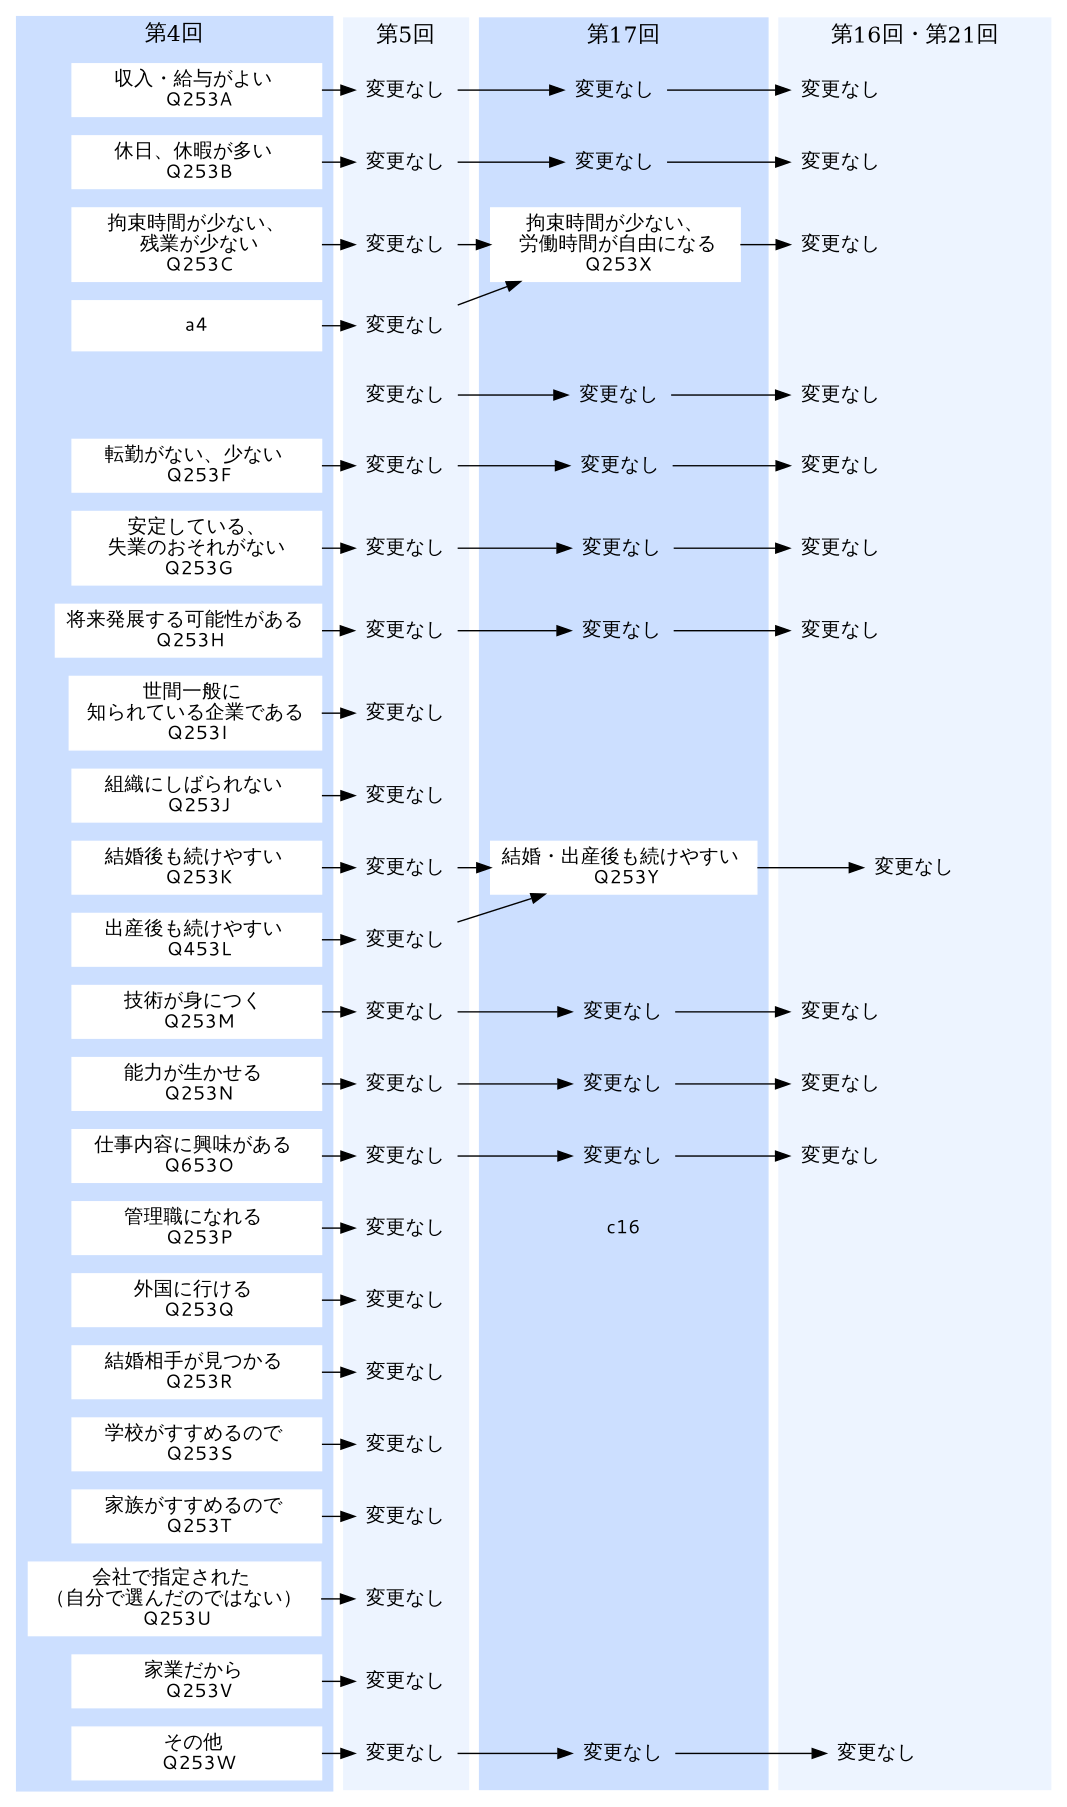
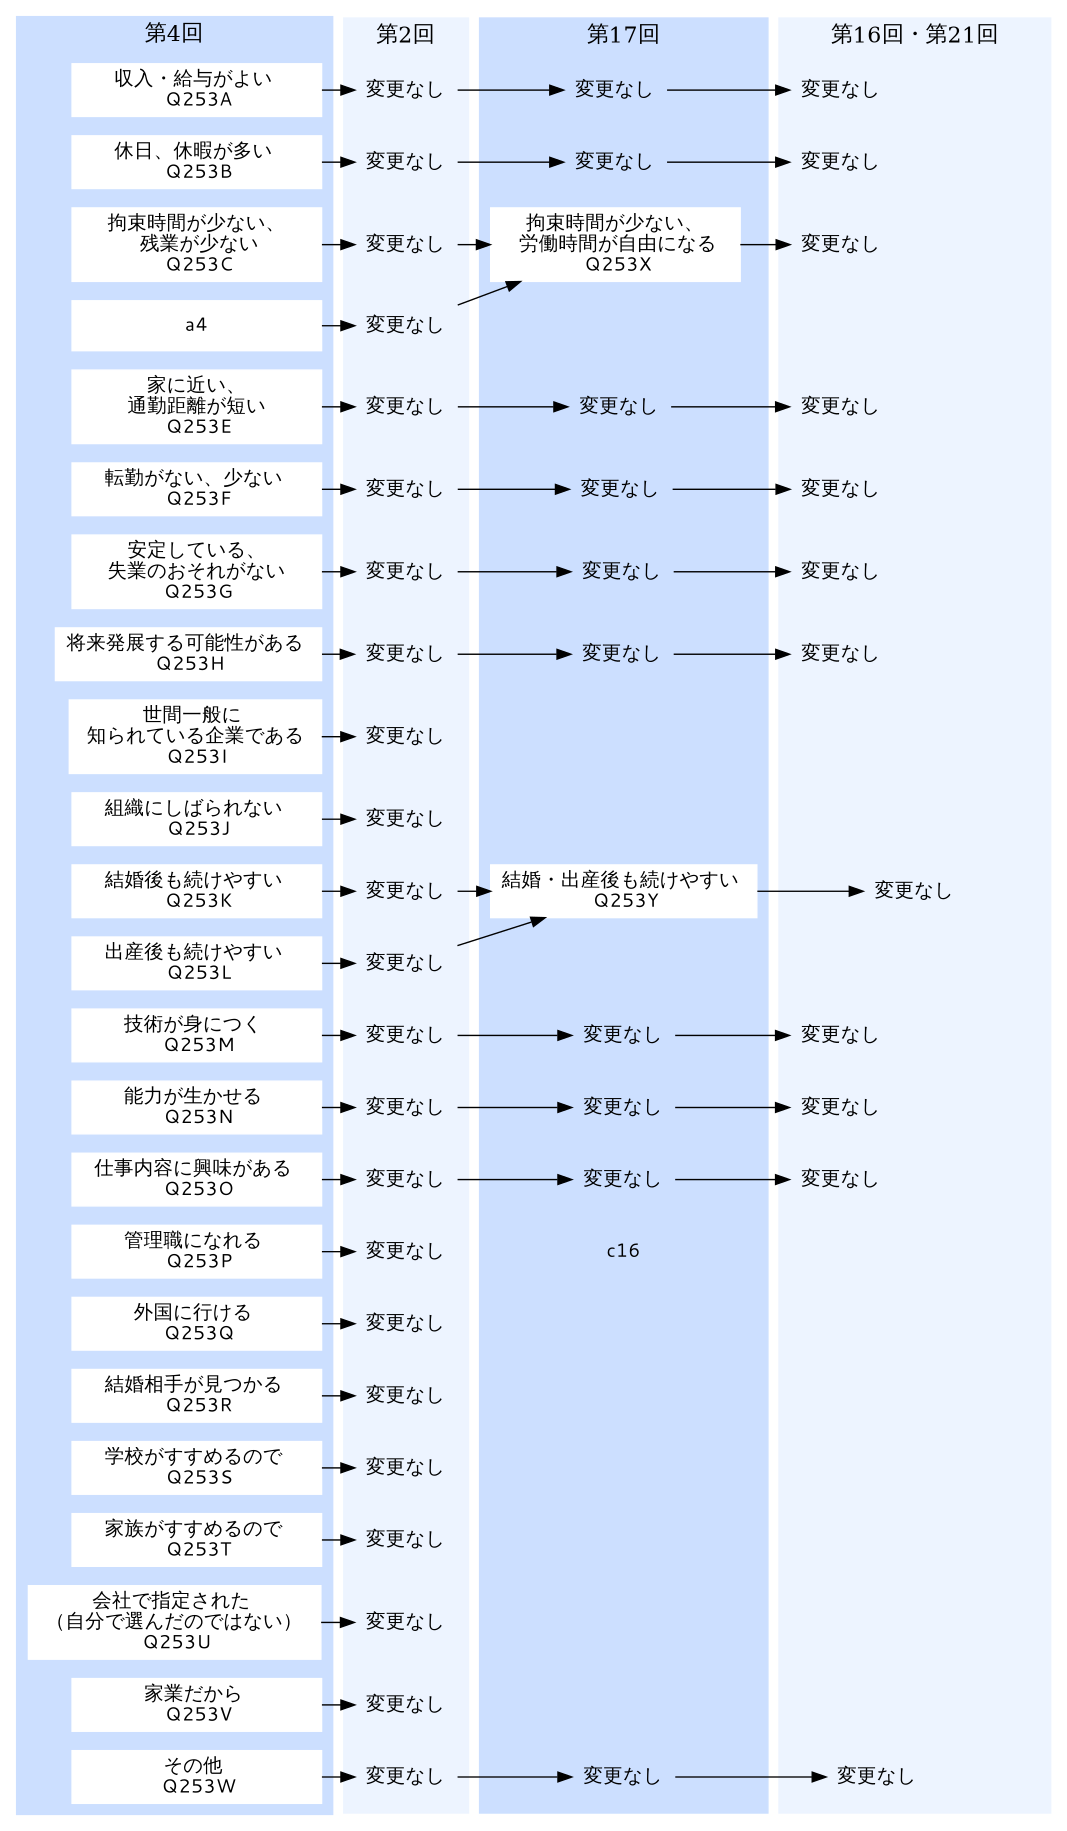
(406, 36) -> (406, 36)
none -> (197, 407)
(197, 940) -> (197, 963)
(197, 1156) -> (197, 1180)
